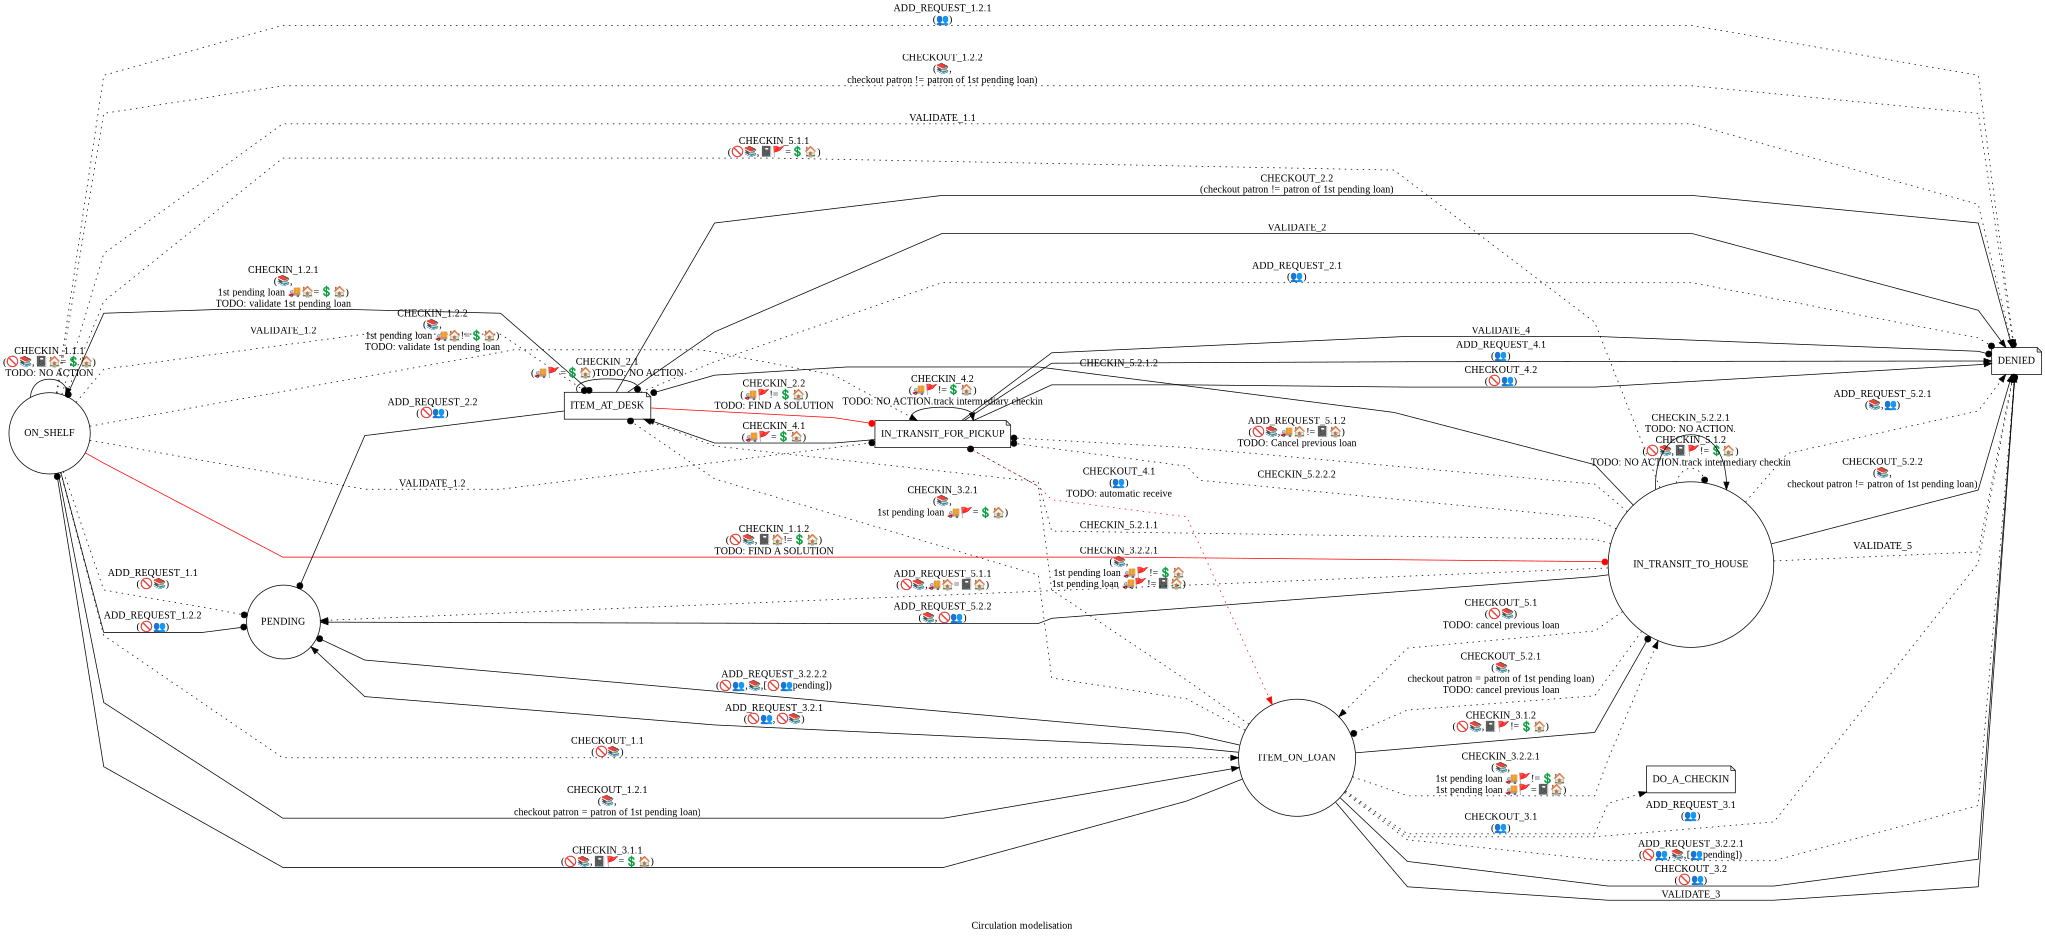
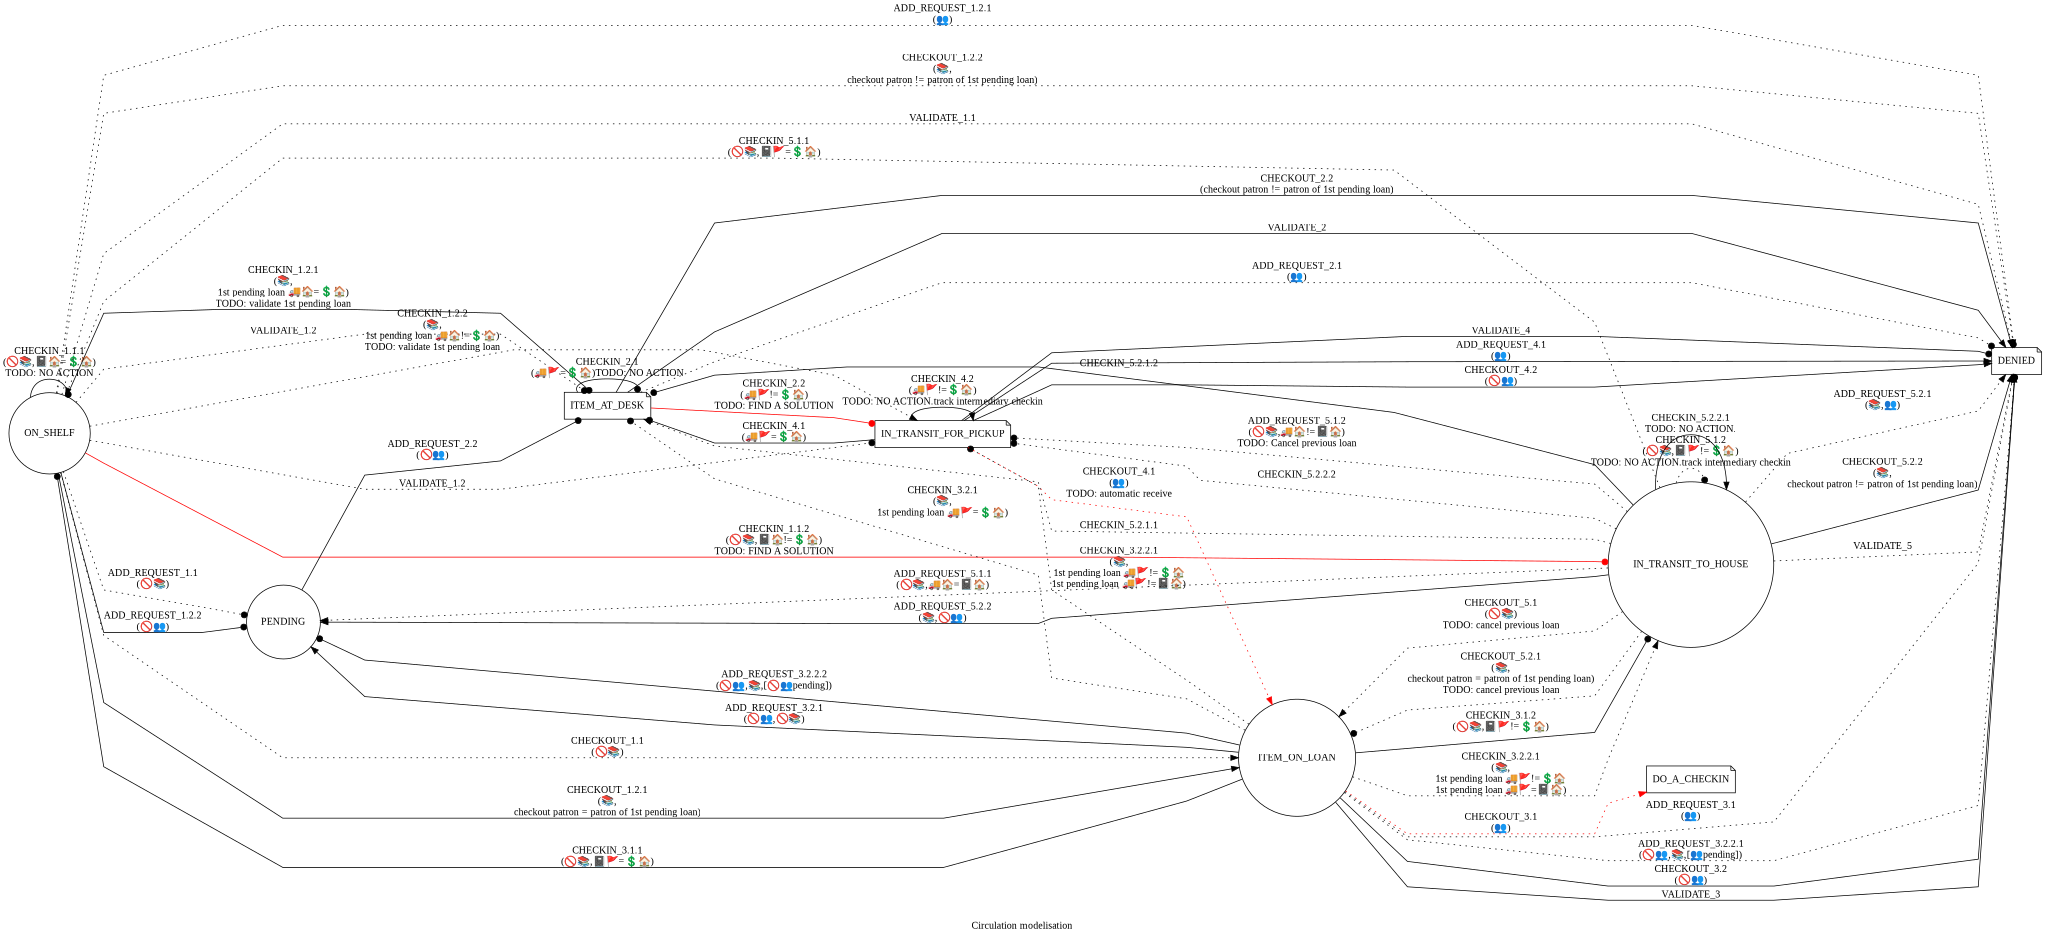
(385, 433) -> (410, 470)
(762, 443) -> (762, 443)
(1496, 834) -> (1496, 834)
